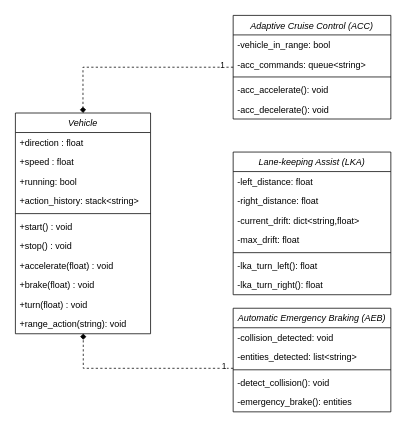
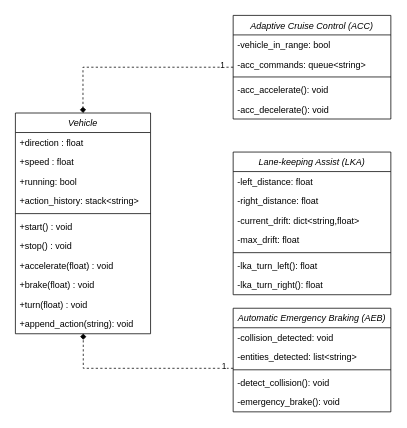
(82, 324) -> (84, 324)
(303, 402) -> (294, 402)
